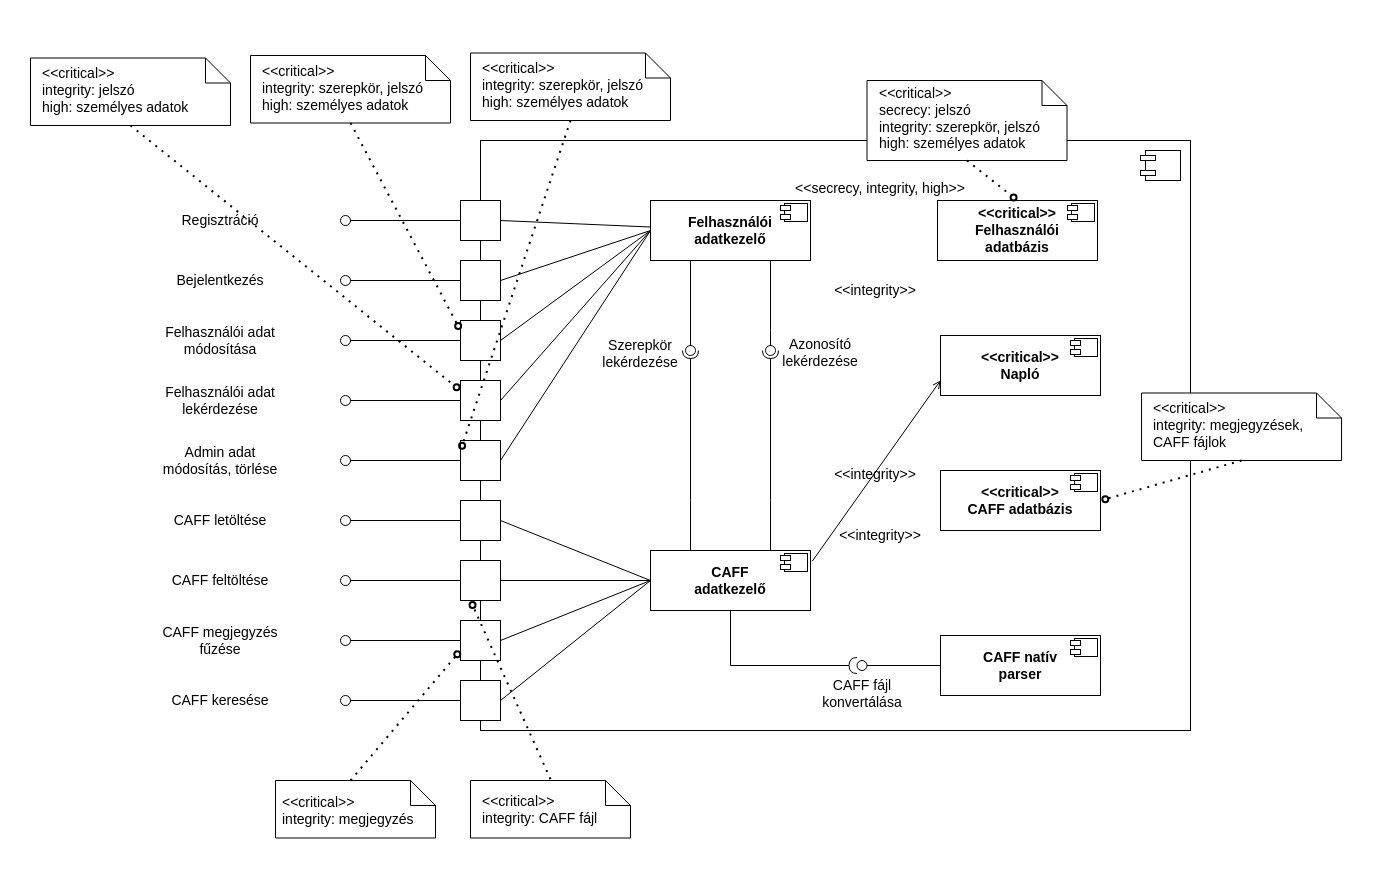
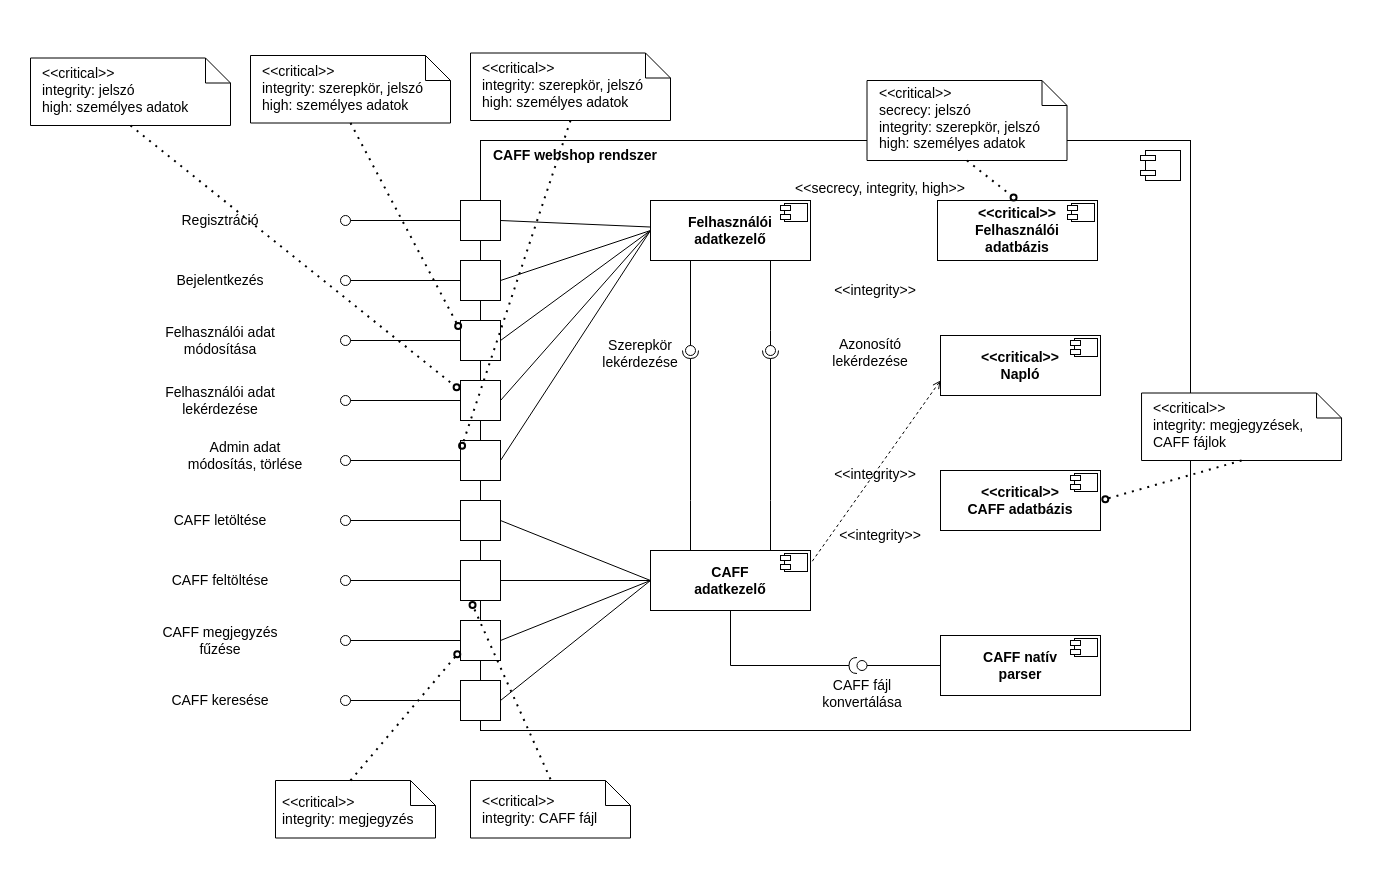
none -> (576, 156)
(821, 352) -> (871, 352)
(221, 461) -> (246, 456)
(875, 472) -> (875, 472)
